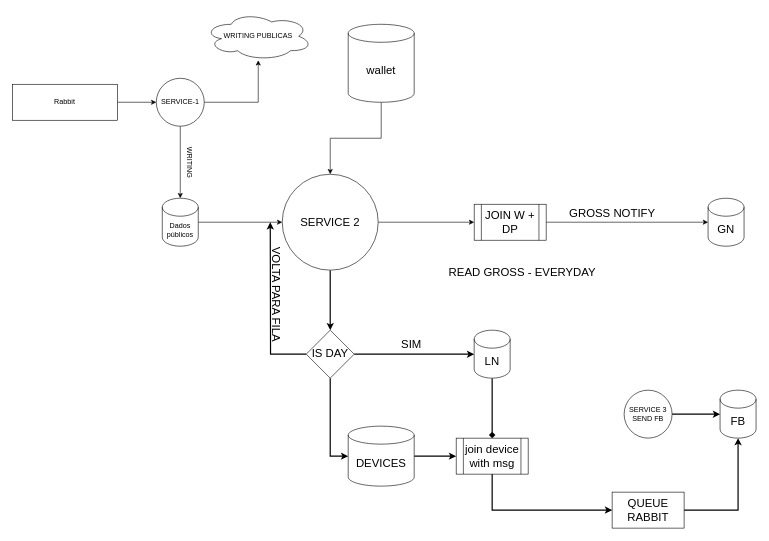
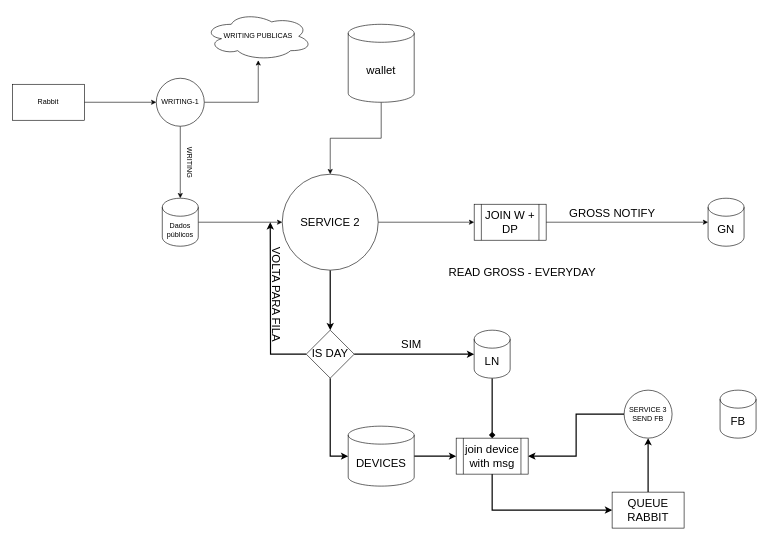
(65, 102) -> (48, 102)
(180, 102) -> (180, 102)
(693, 414) -> (576, 432)
(738, 504) -> (648, 468)
